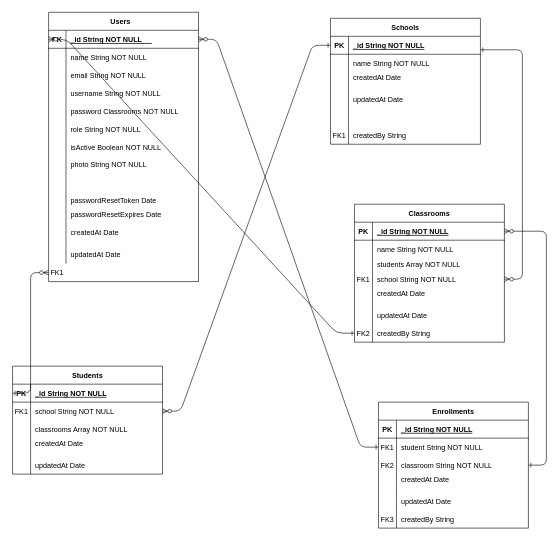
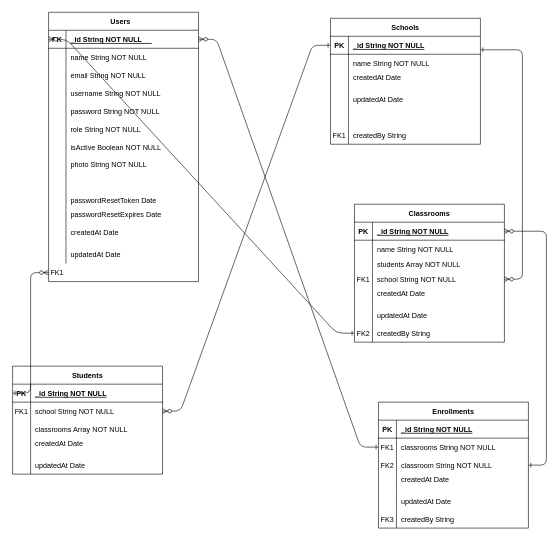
(123, 112) -> (115, 112)
(443, 448) -> (449, 448)
